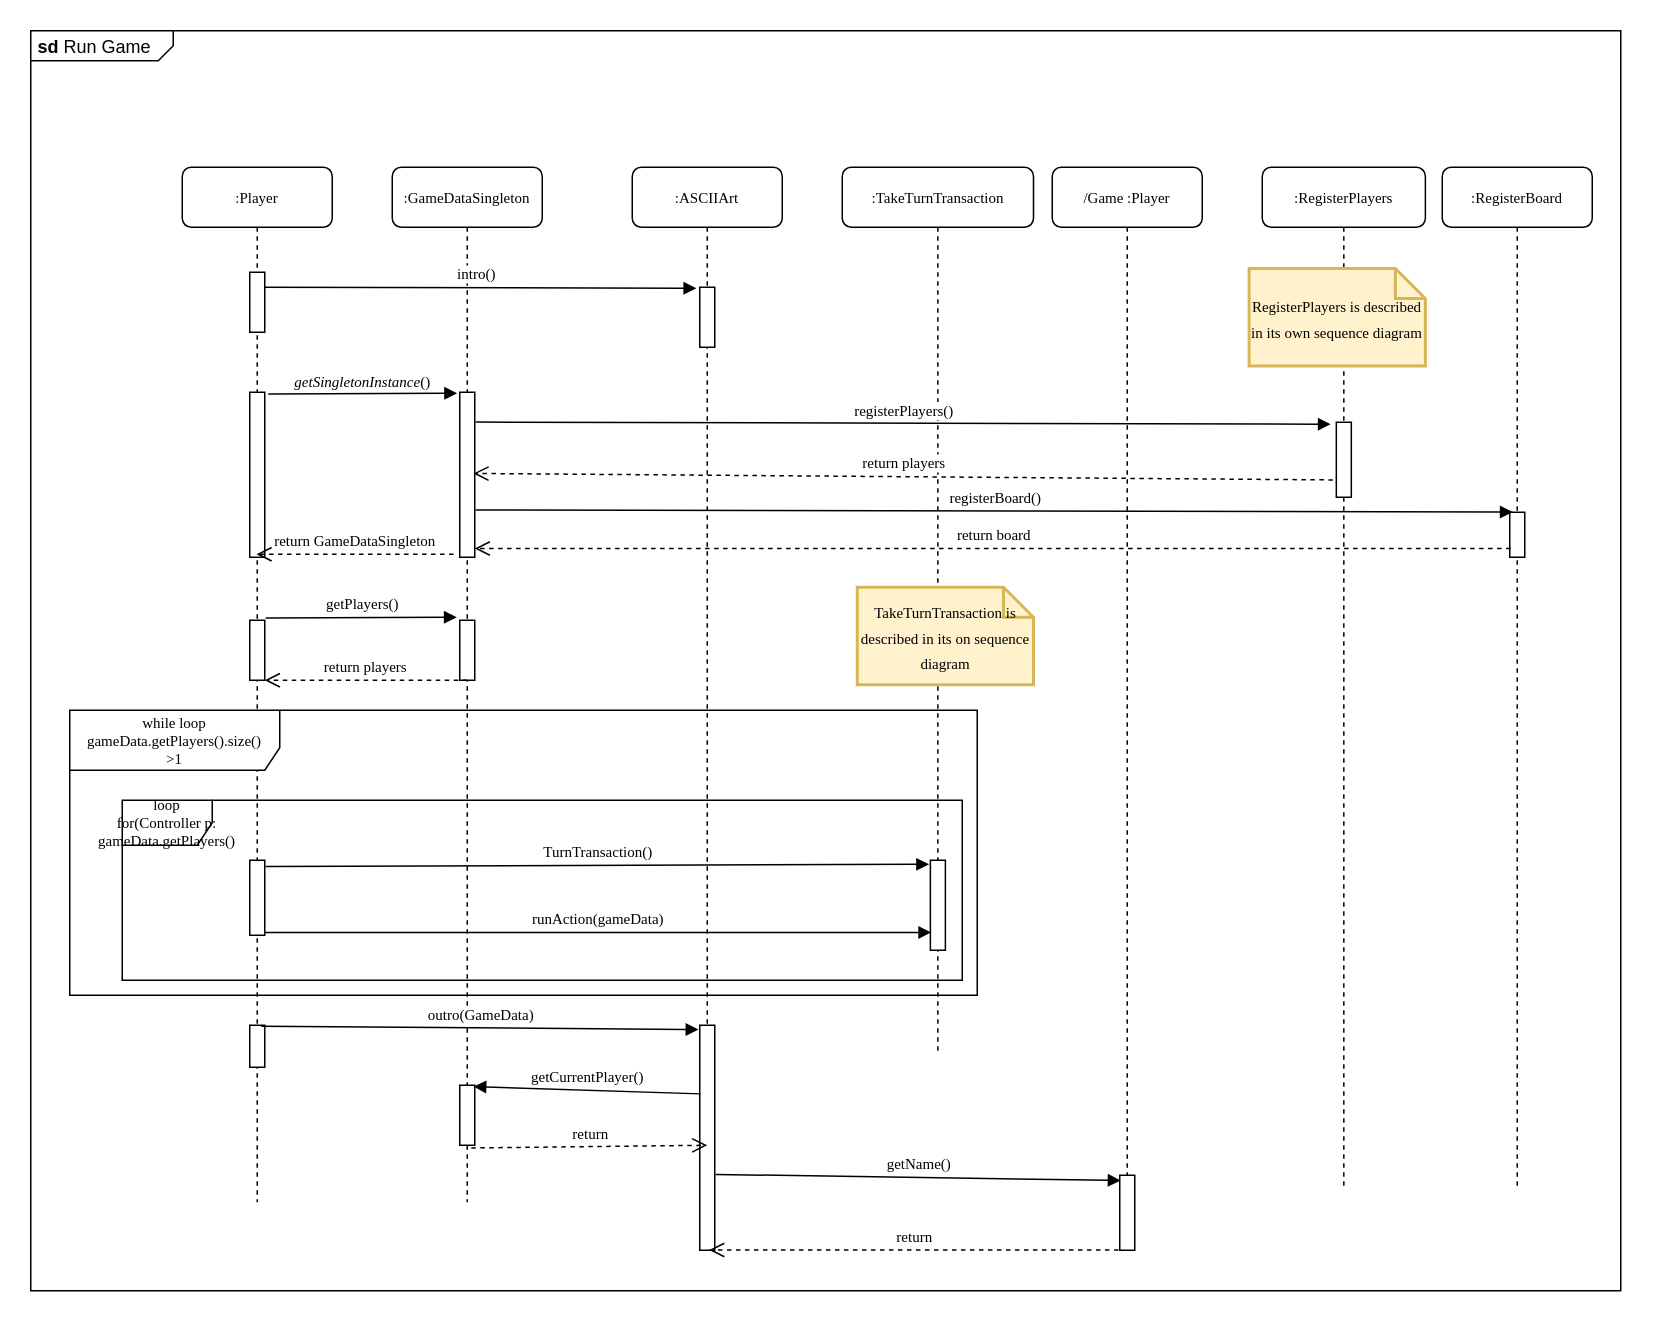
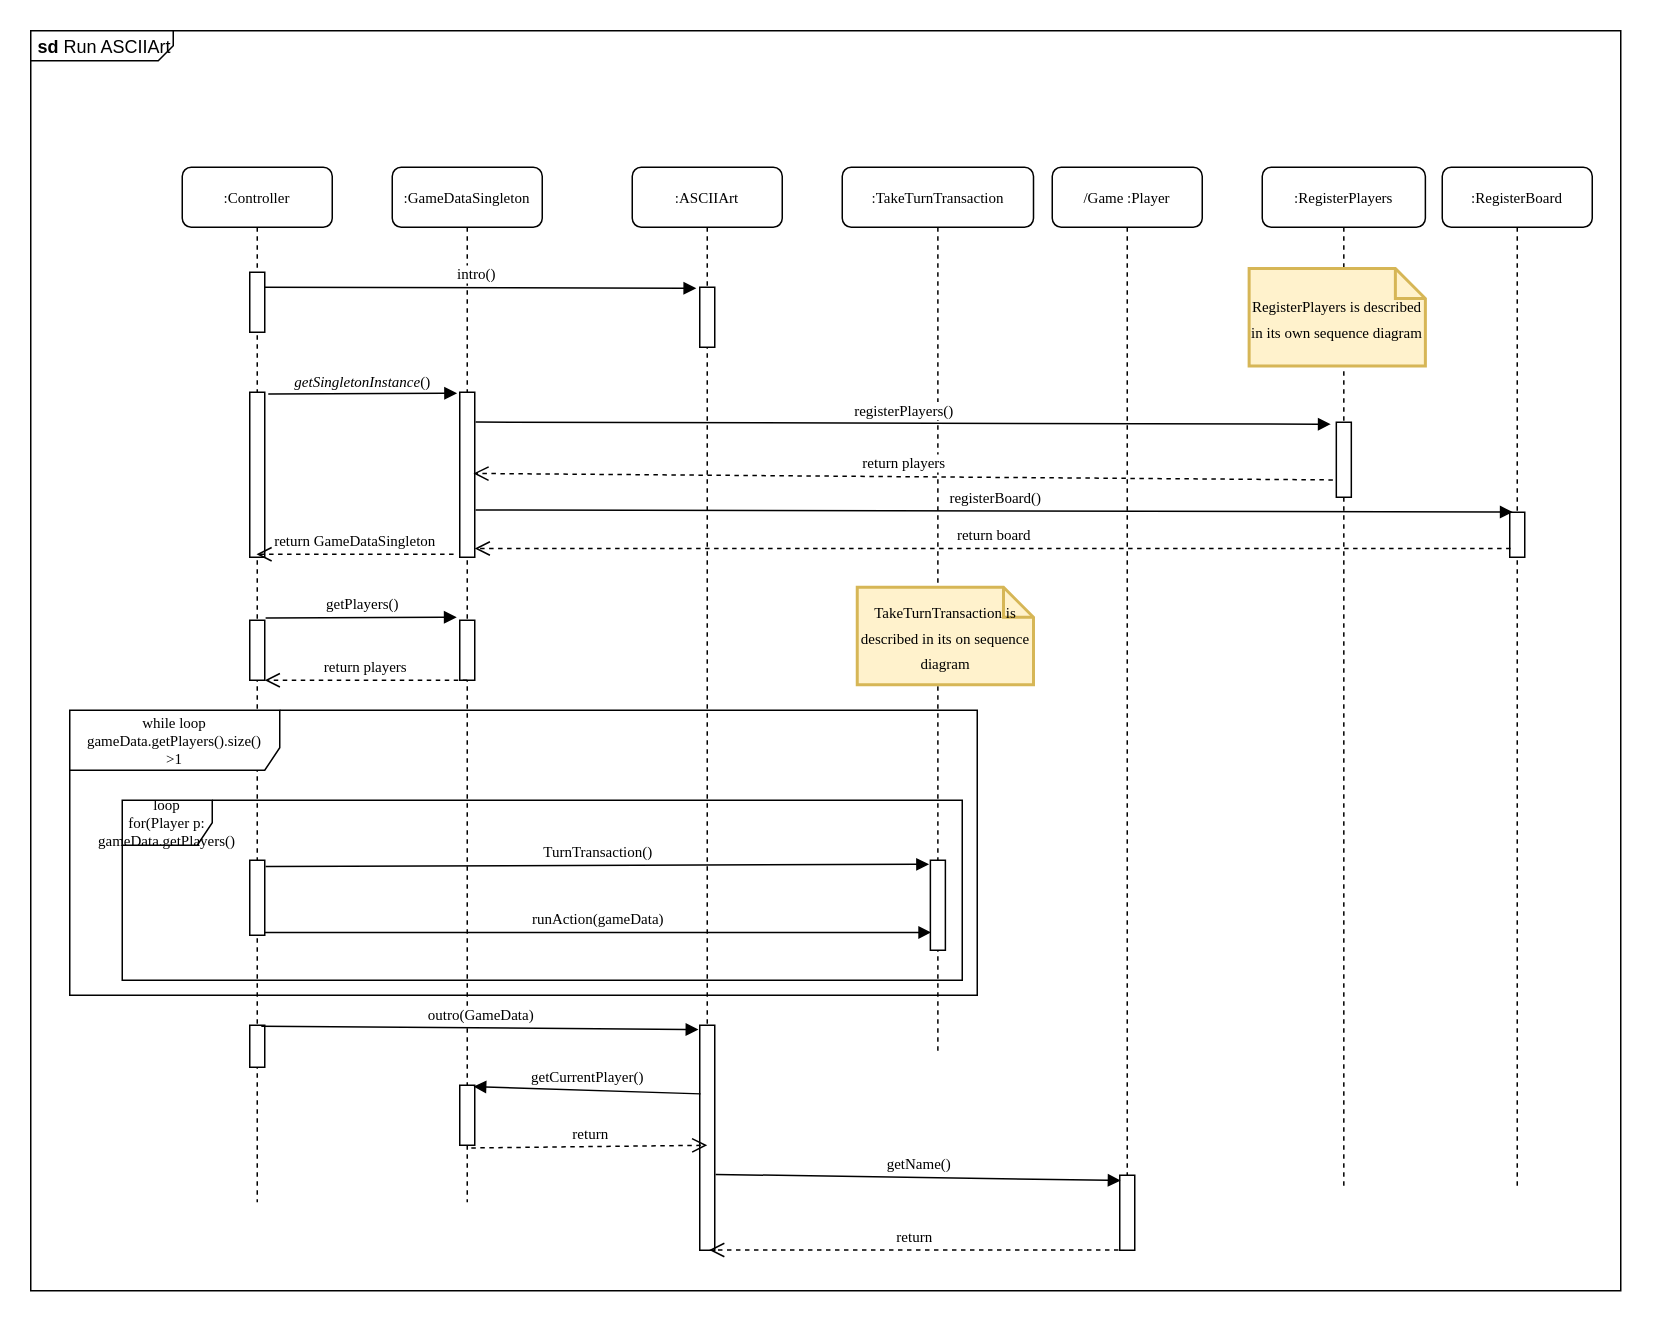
(84, 42) -> (104, 42)
(257, 197) -> (257, 197)
(167, 823) -> (167, 823)
